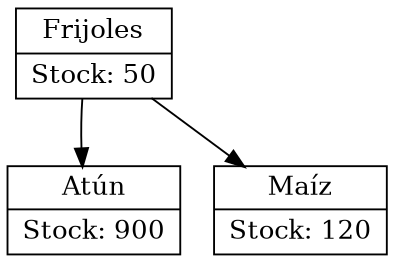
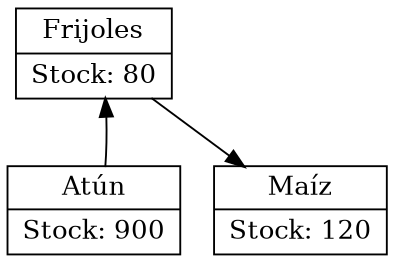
(94, 75) -> (94, 75)
(81, 123) -> (106, 142)
